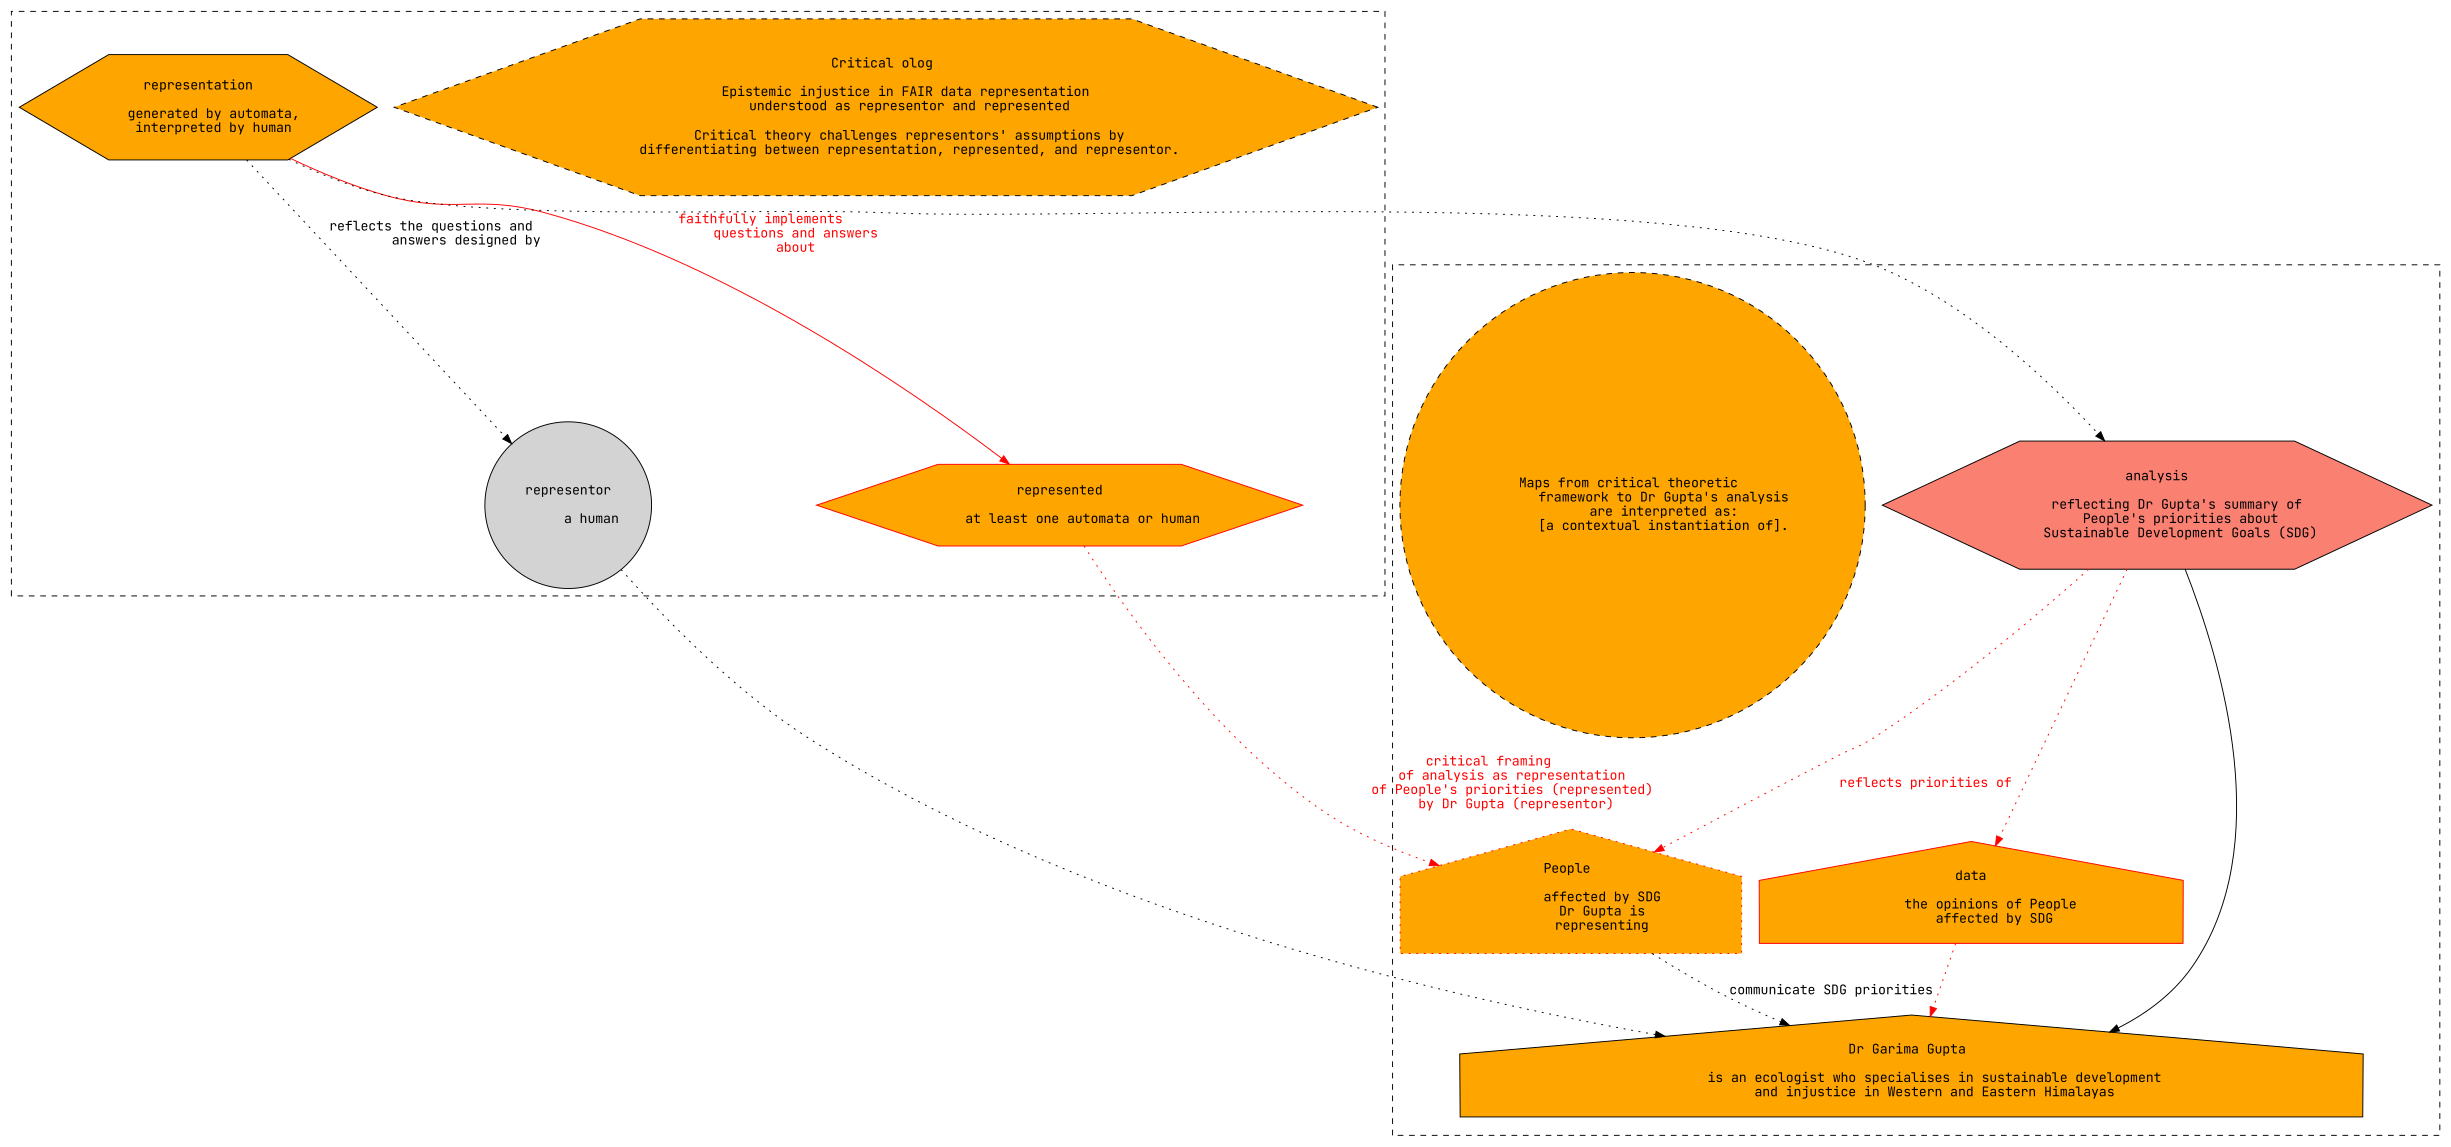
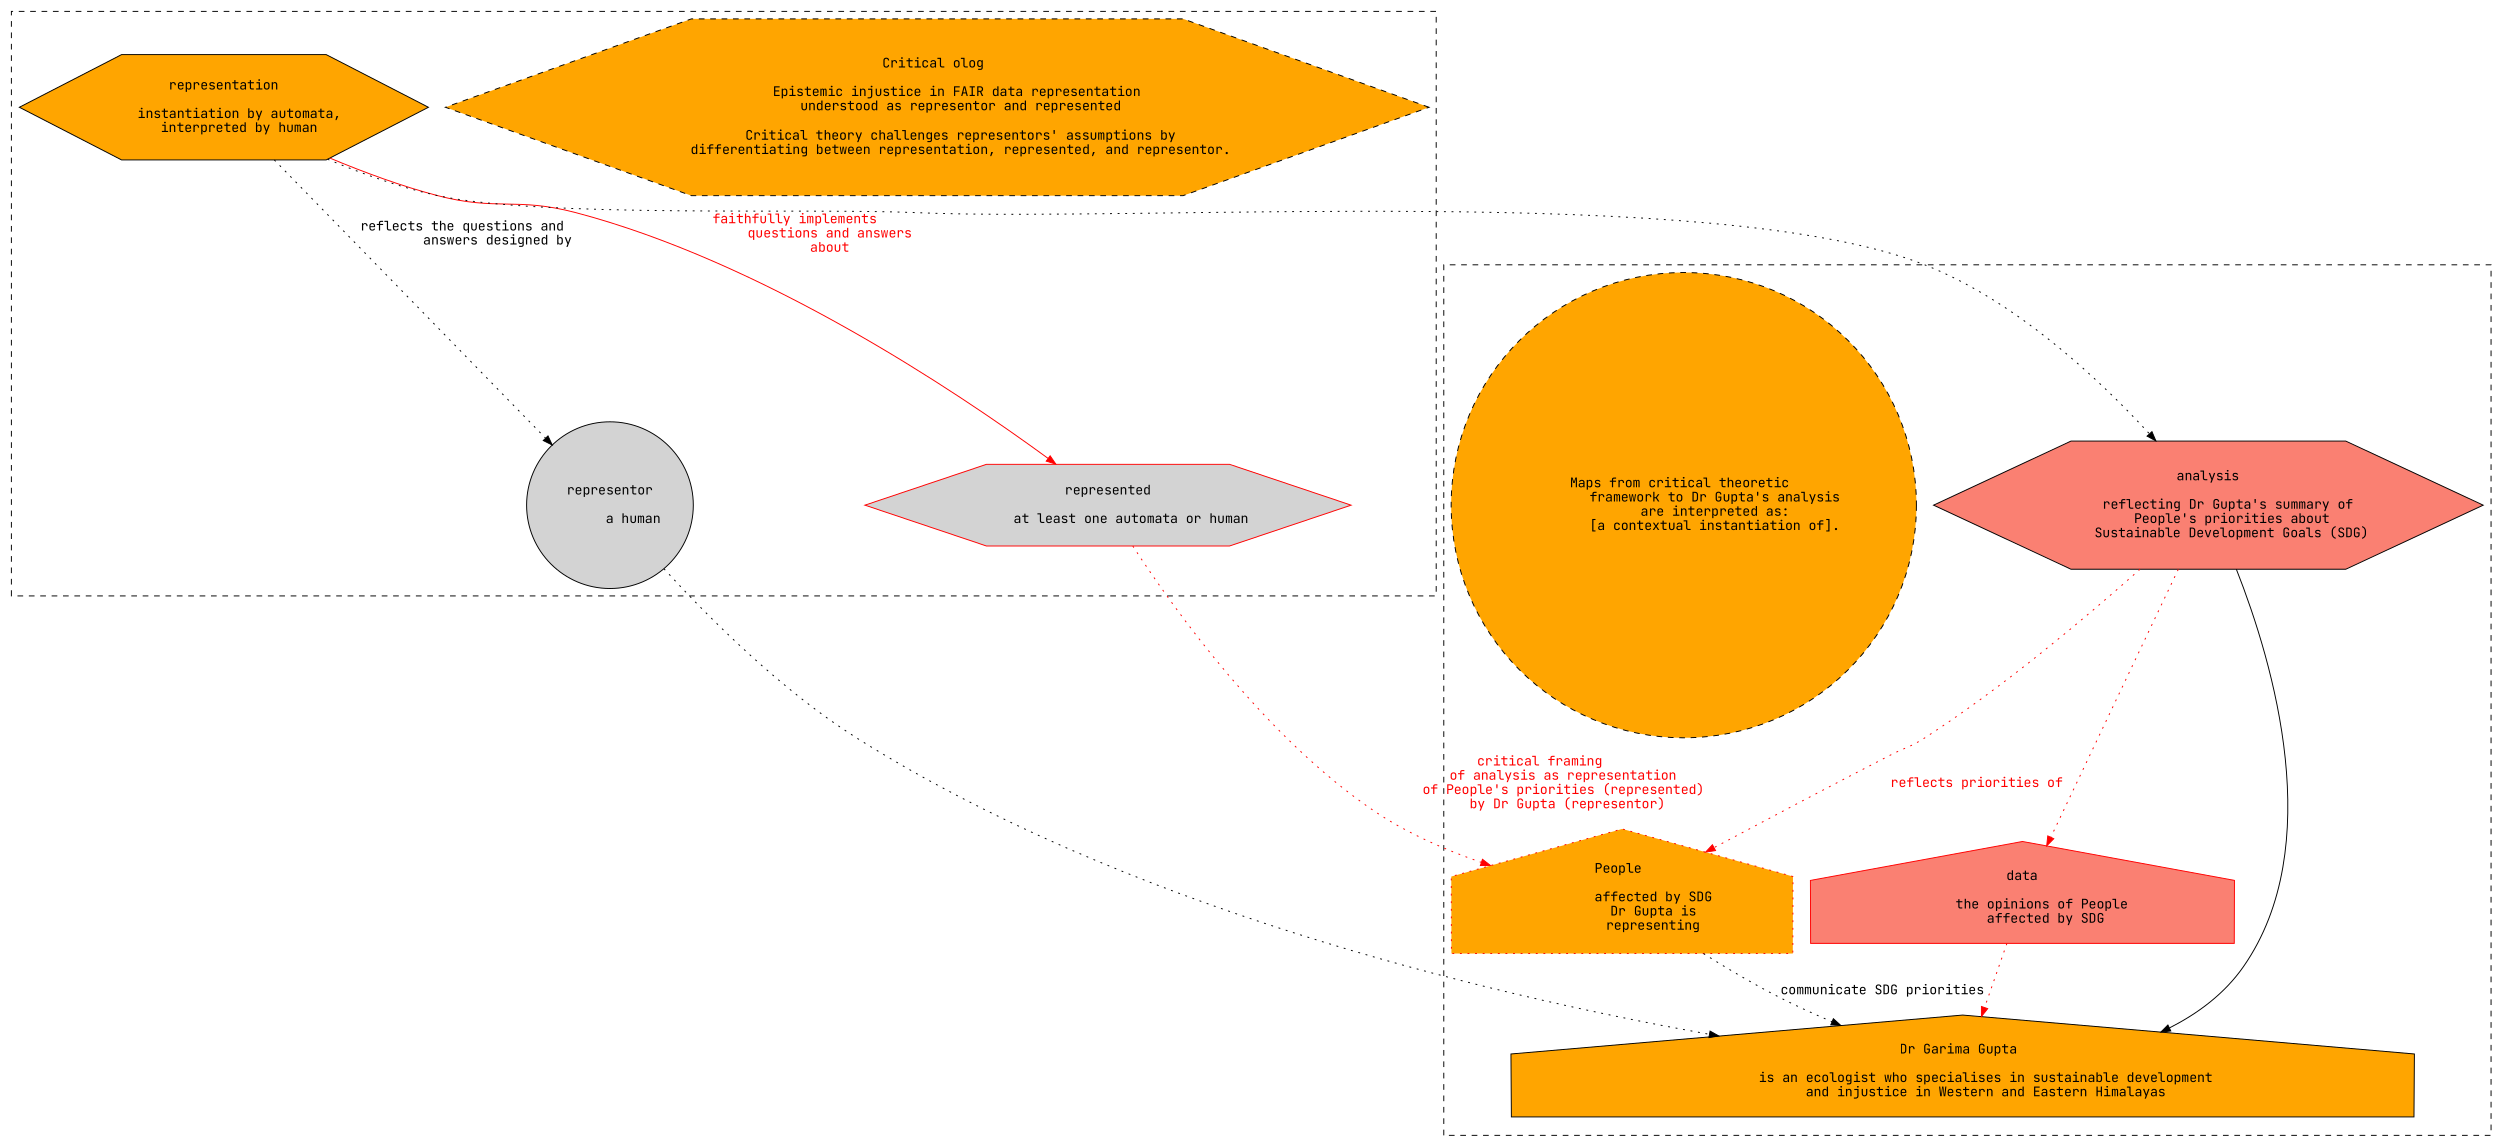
(198, 107) -> (224, 107)
(1060, 505) -> (1108, 505)
(1971, 898) -> (2022, 898)
